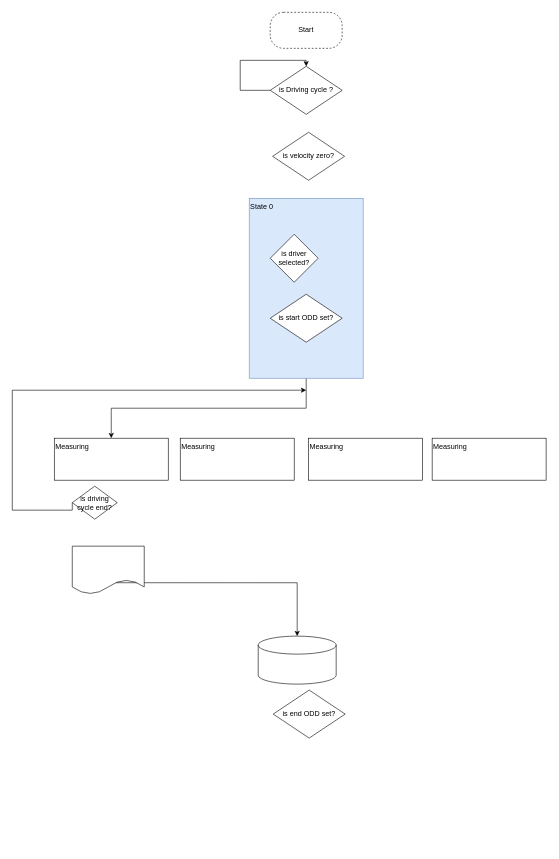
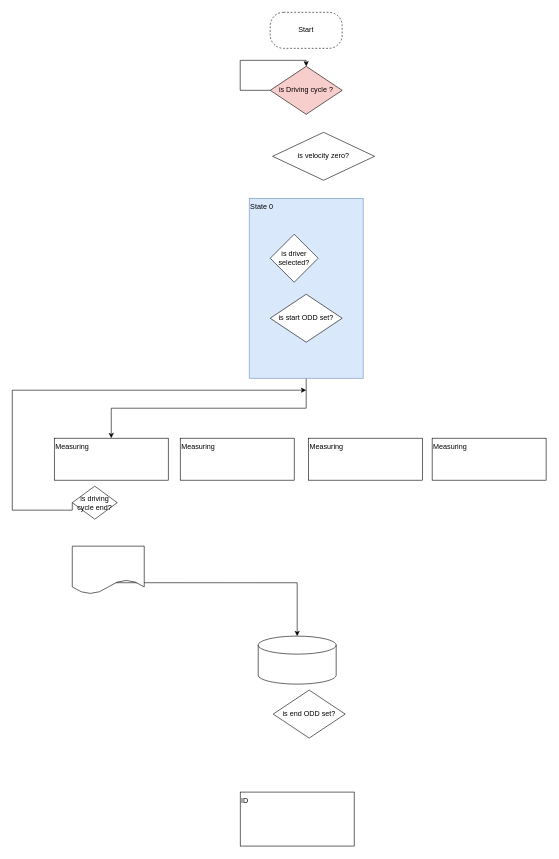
(306, 90) -> (306, 90)
(309, 156) -> (324, 156)
none -> (297, 819)
